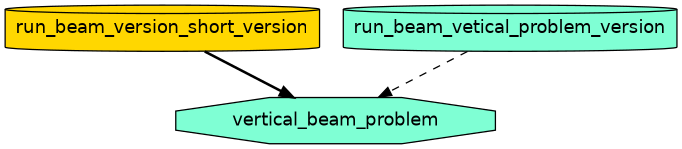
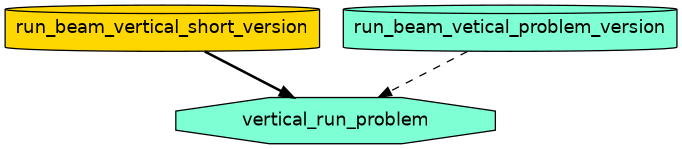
(162, 28) -> (162, 28)
(336, 121) -> (336, 121)
